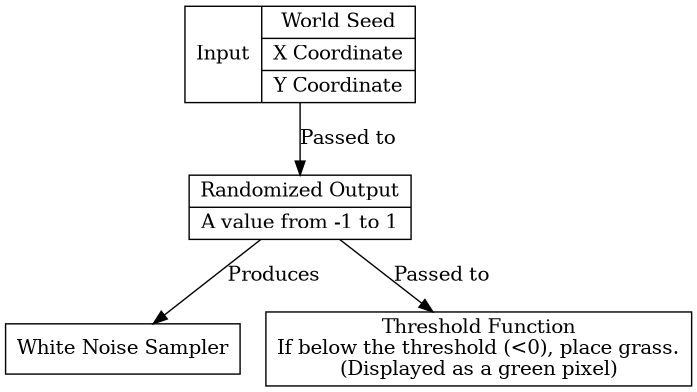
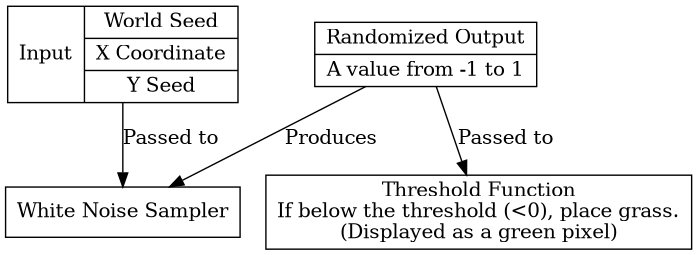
(338, 86) -> (161, 86)
(300, 132) -> (123, 138)
